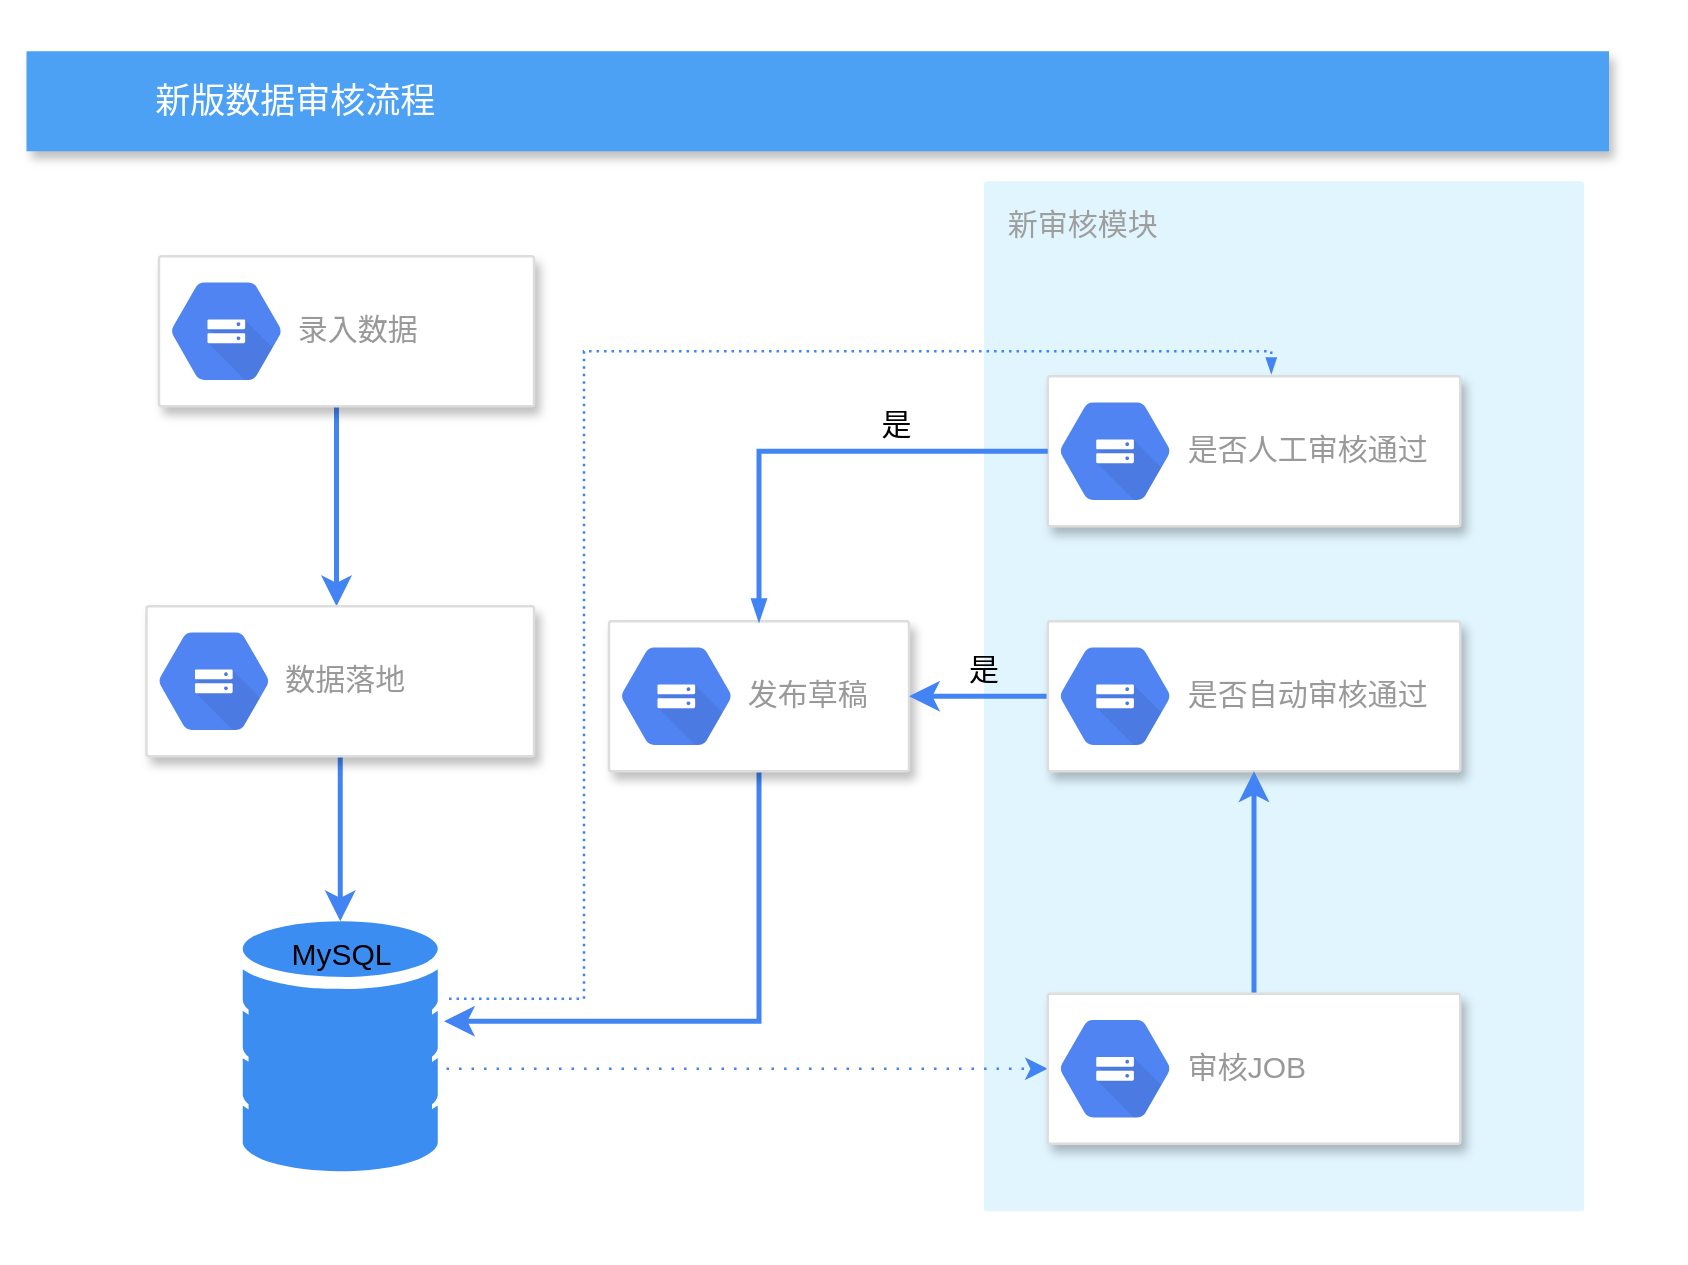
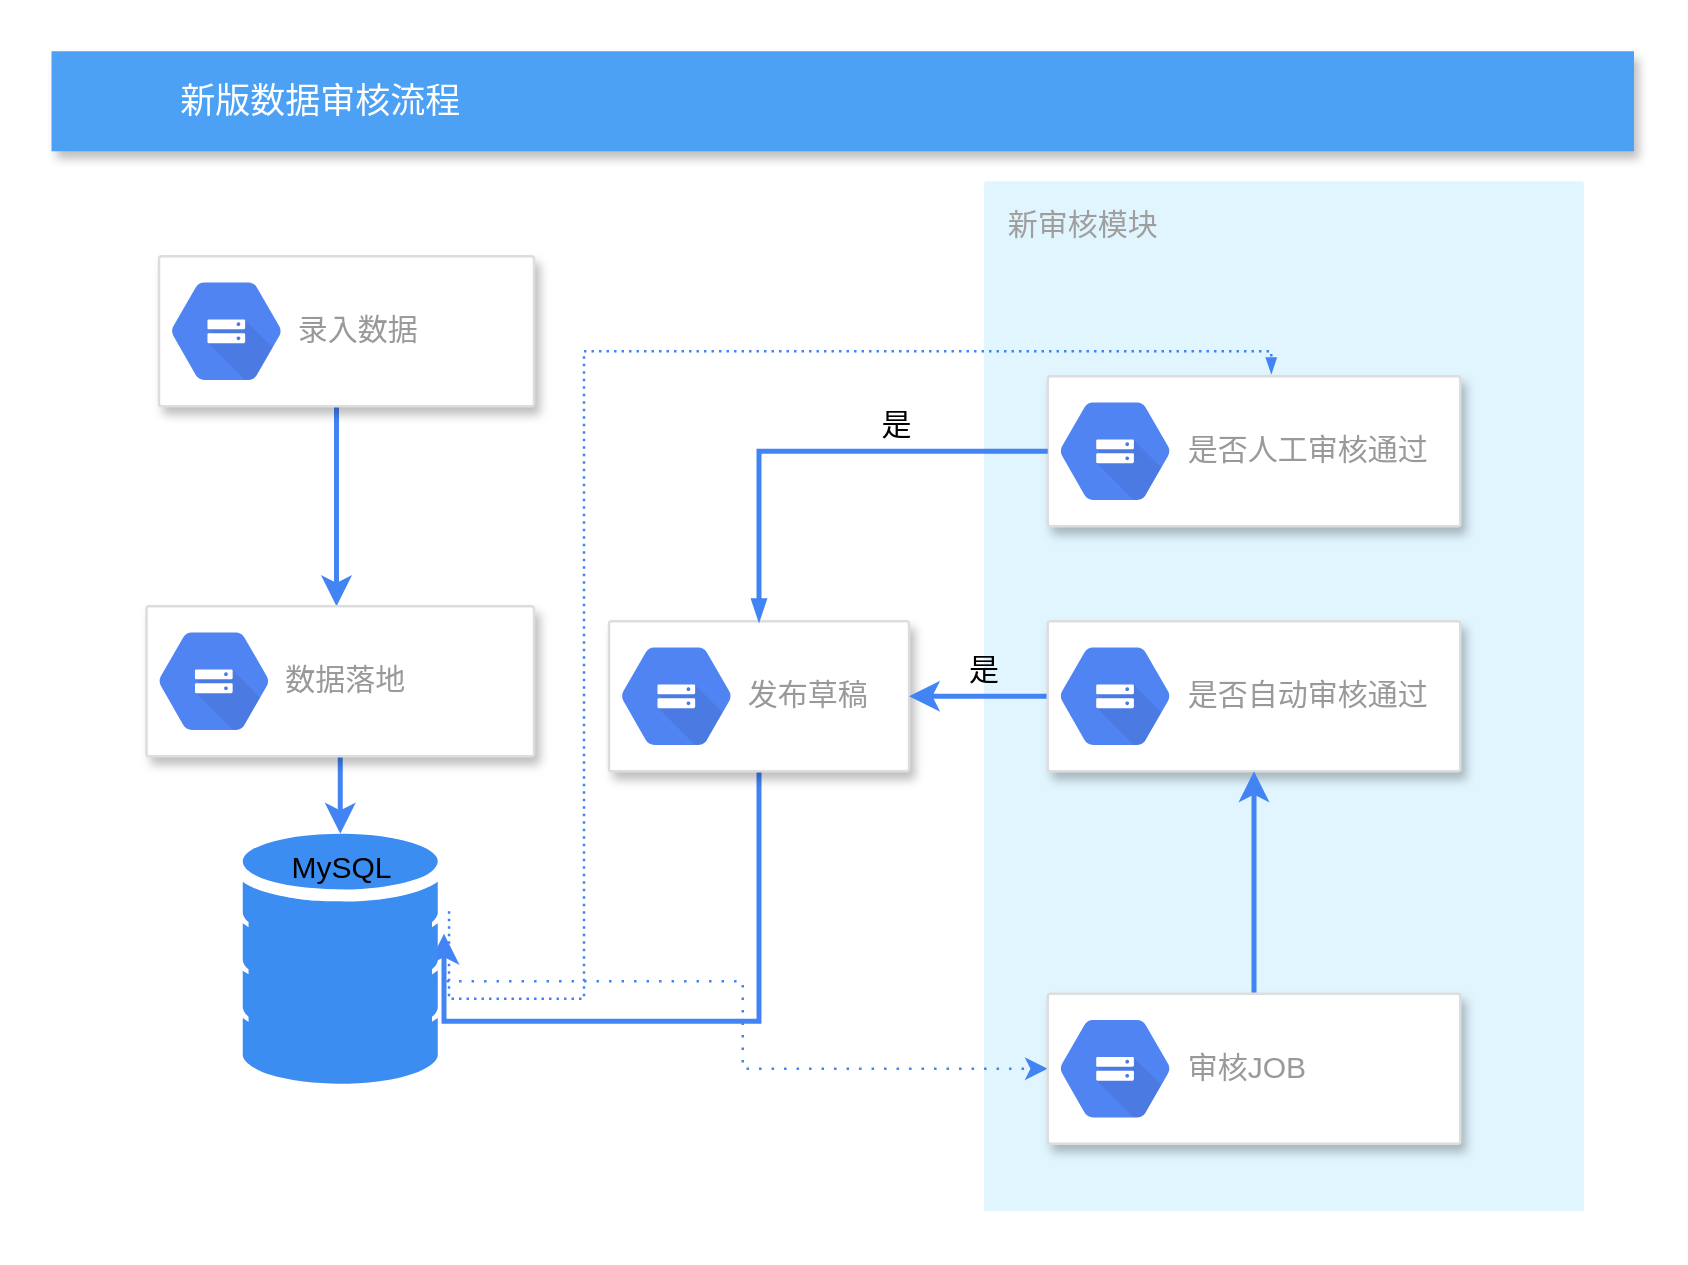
(818, 101) -> (843, 101)
(340, 1046) -> (340, 959)
